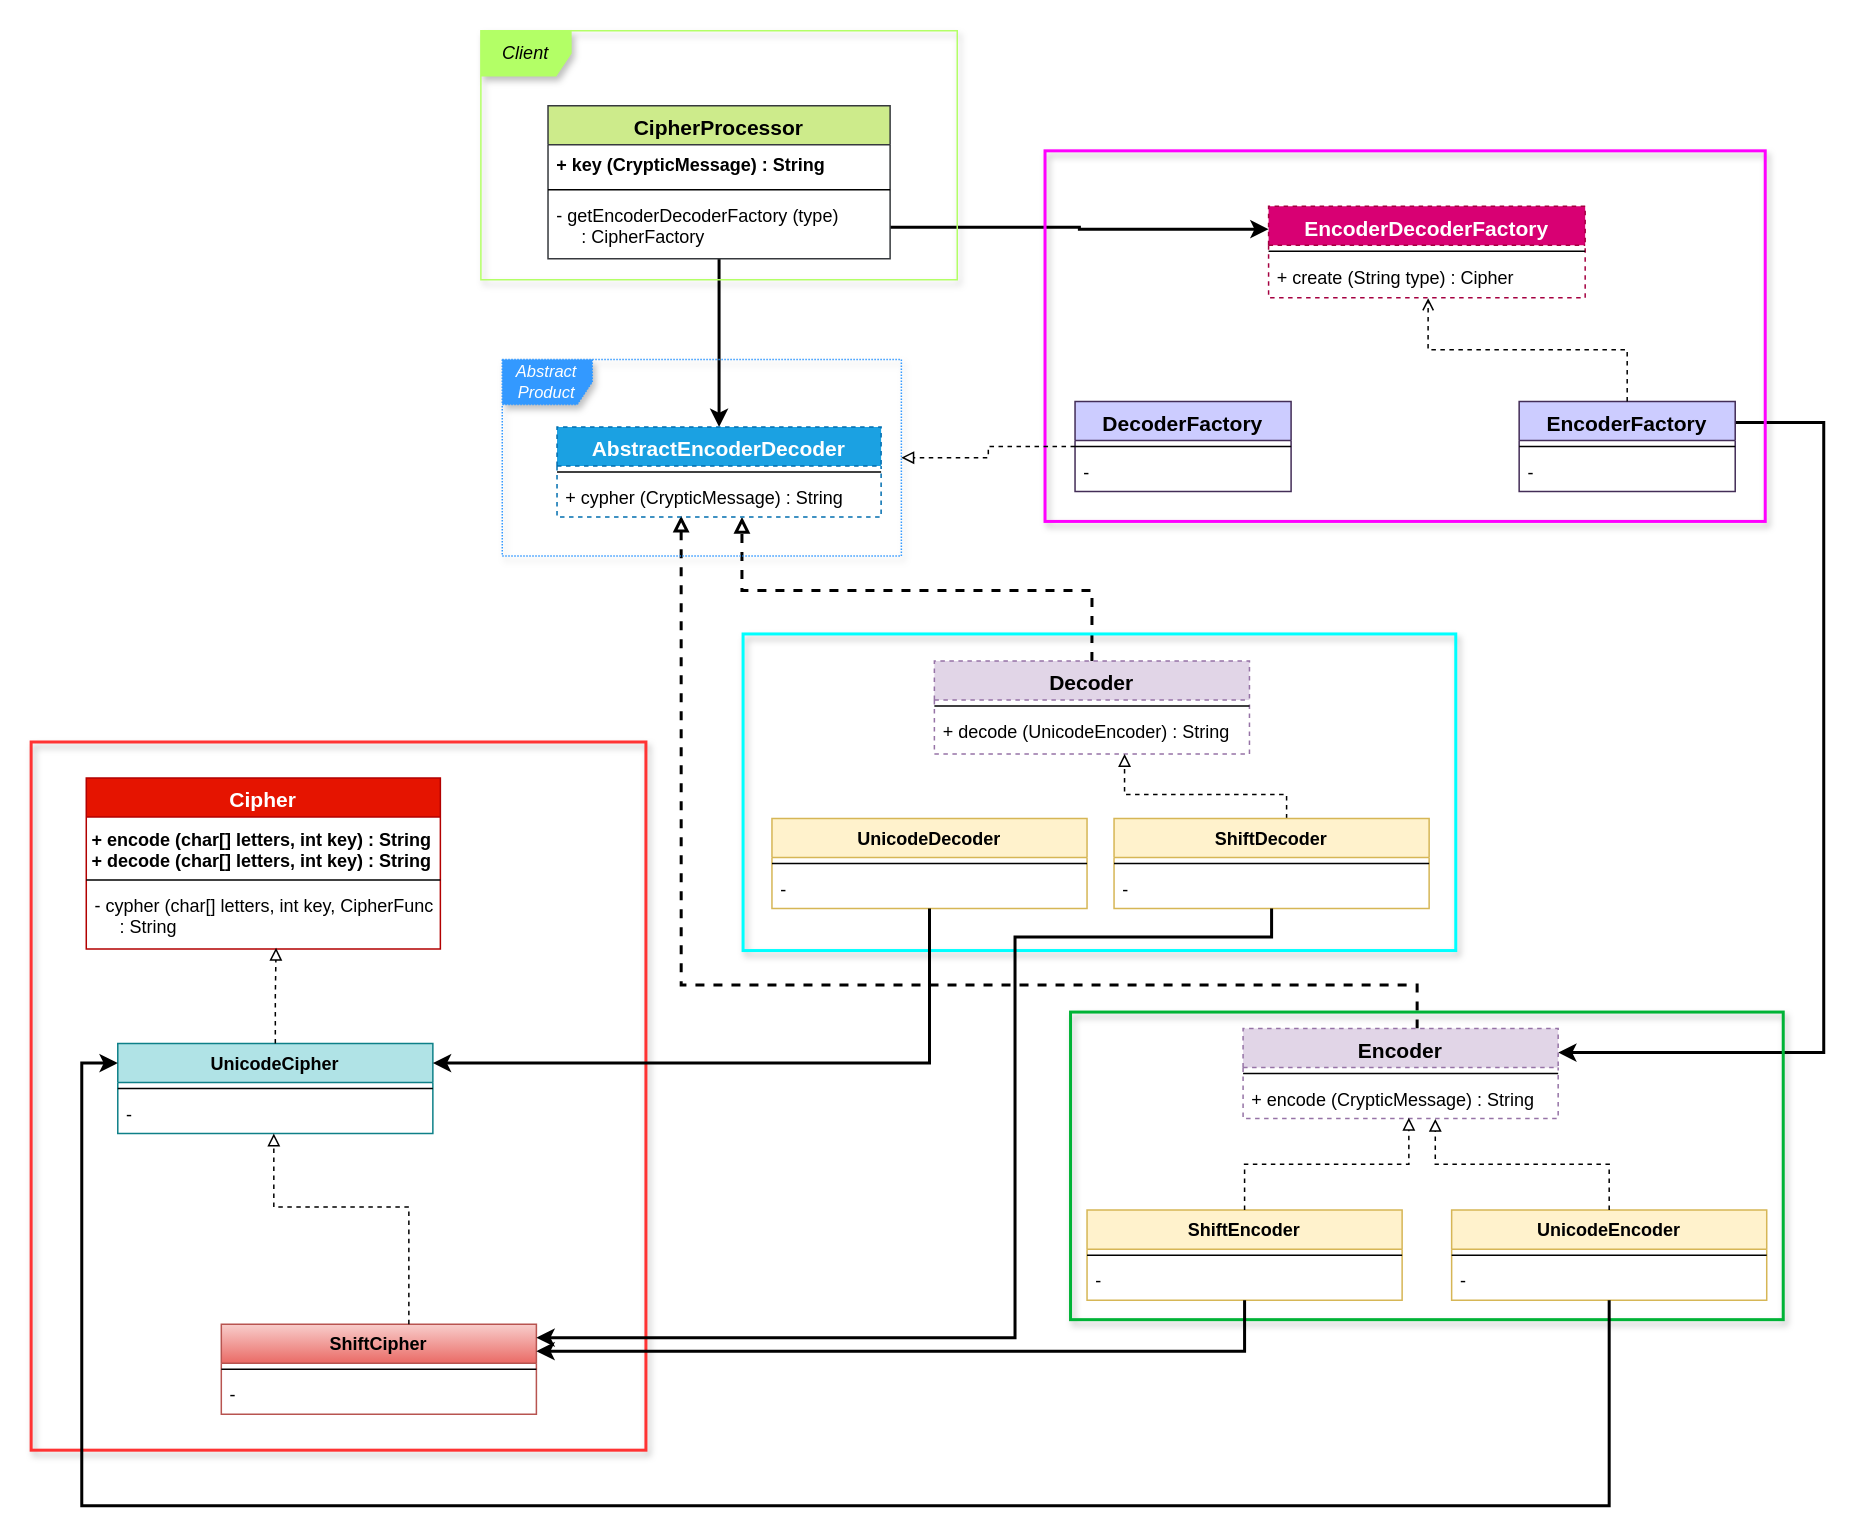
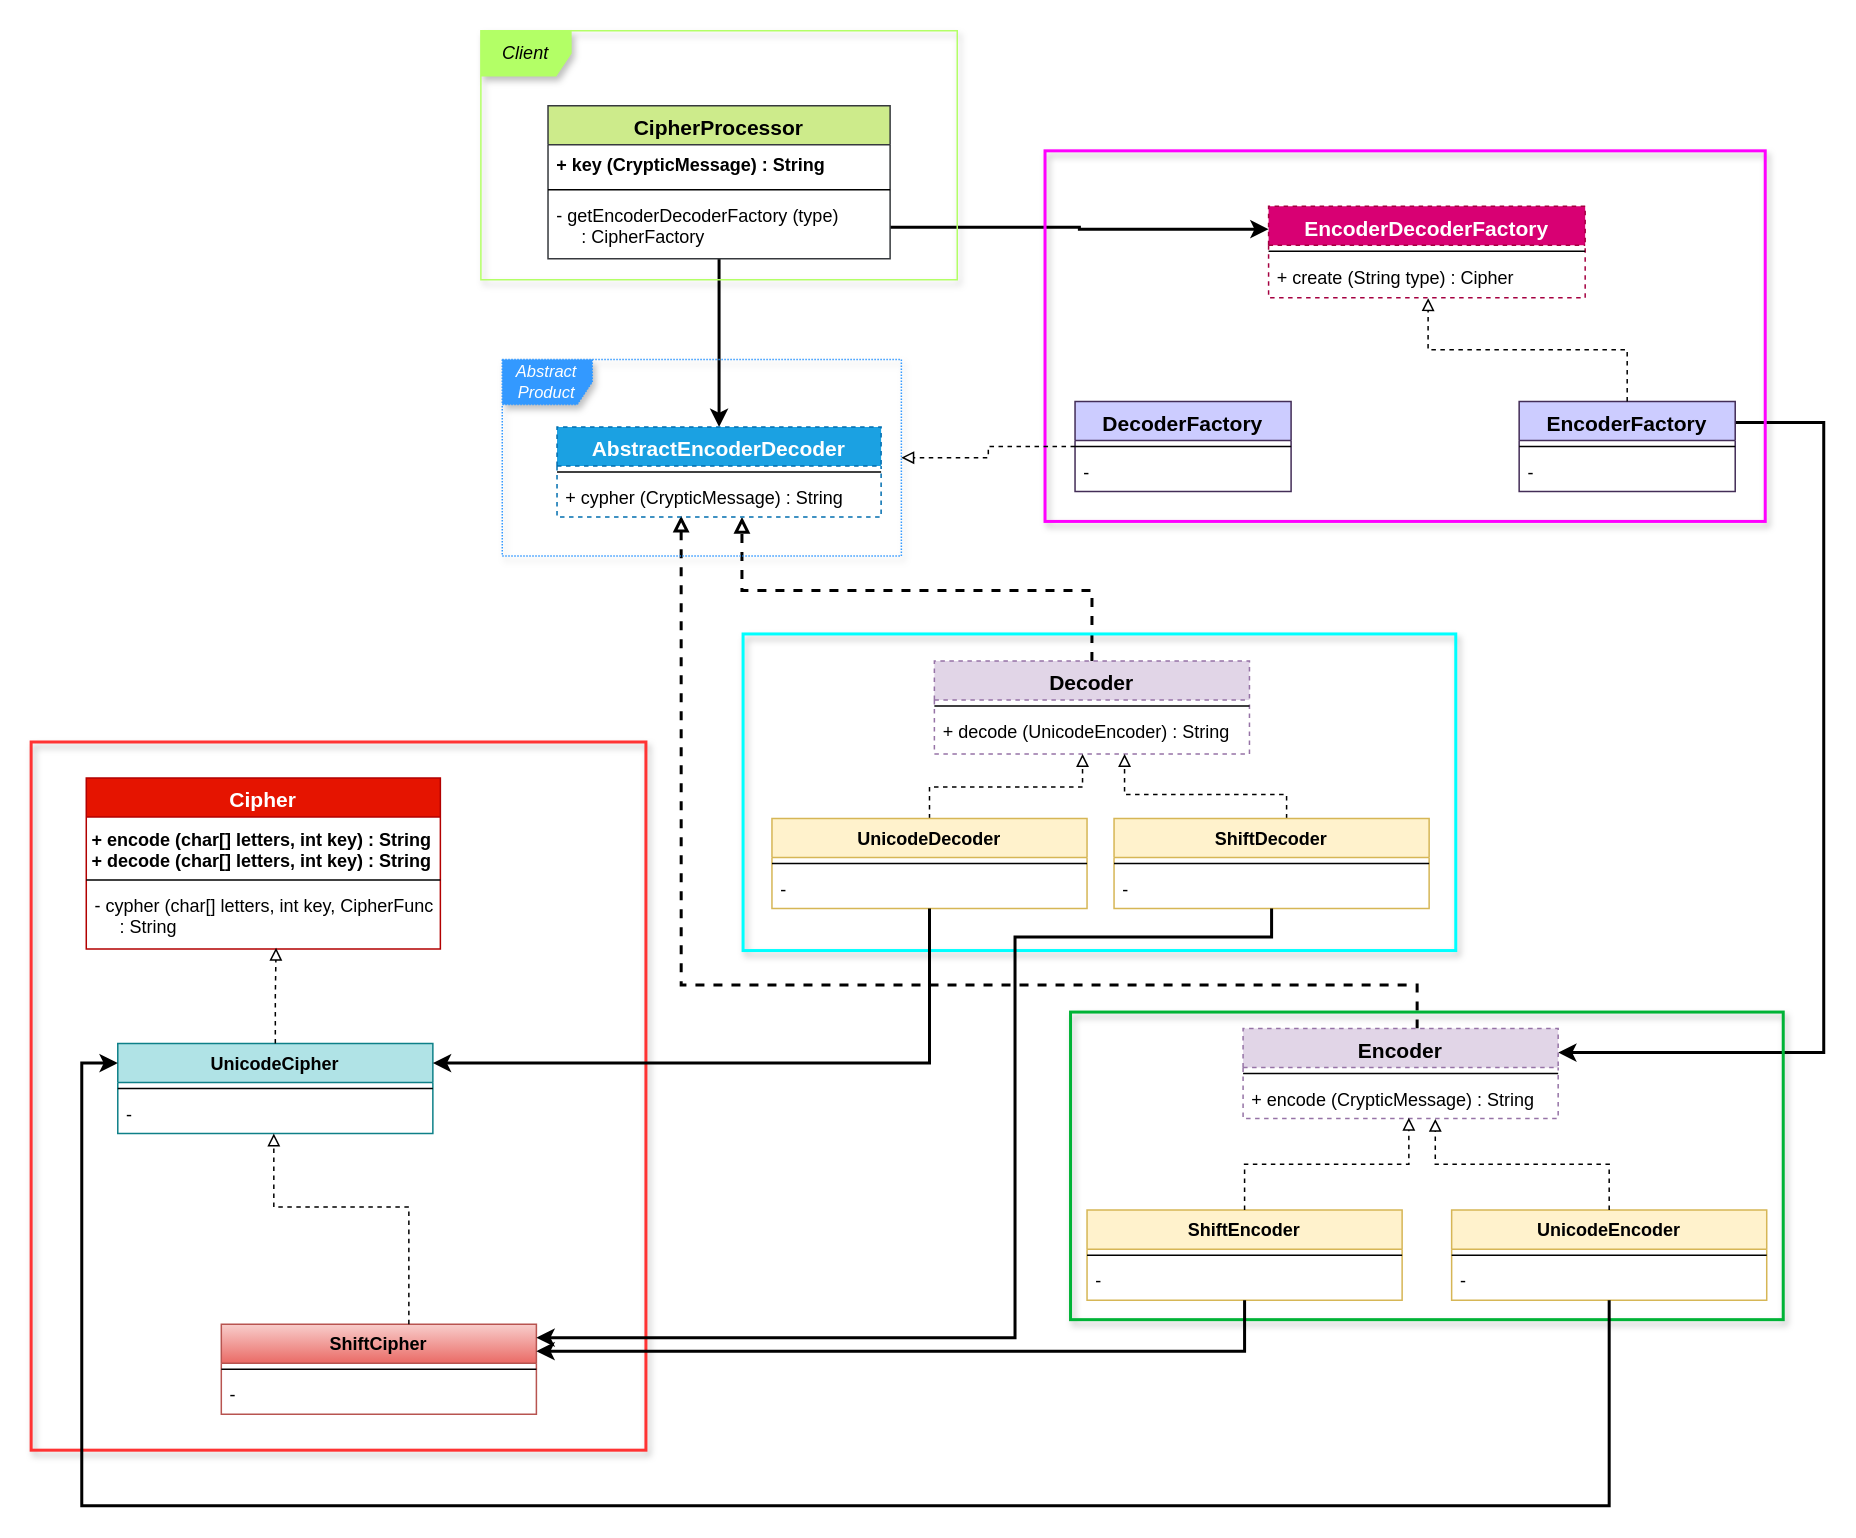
(1428, 307) -> (1428, 311)
none -> (1000, 787)
